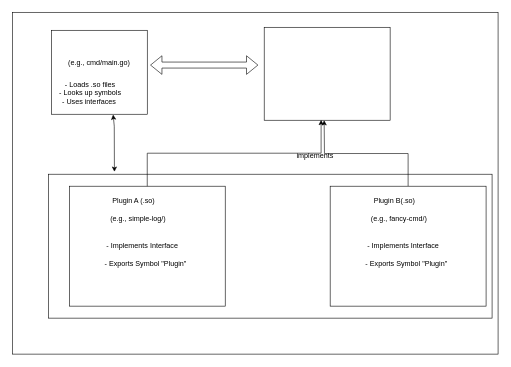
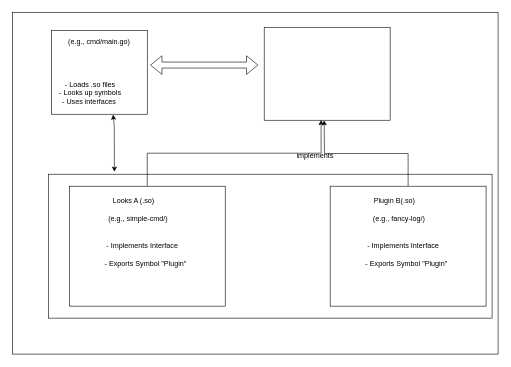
(99, 63) -> (99, 42)
(134, 201) -> (134, 201)
(138, 219) -> (138, 219)
(399, 219) -> (399, 219)
